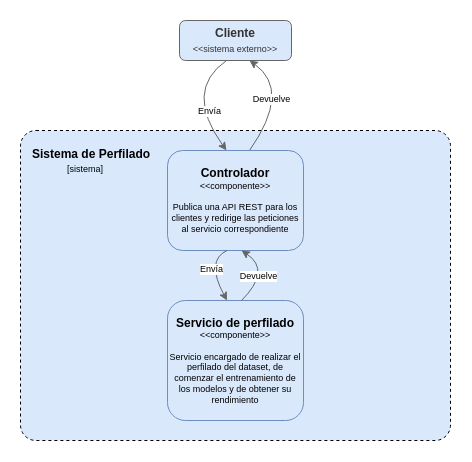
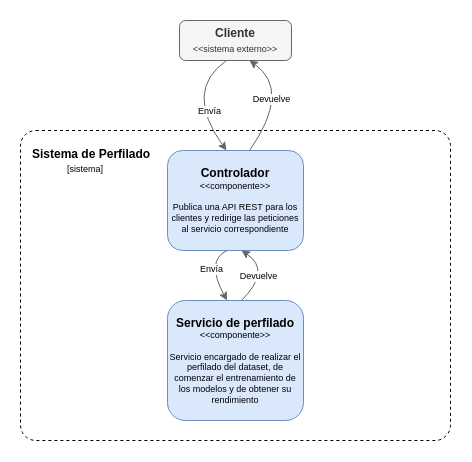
(236, 41) -> (236, 41)
(236, 286) -> (236, 286)
